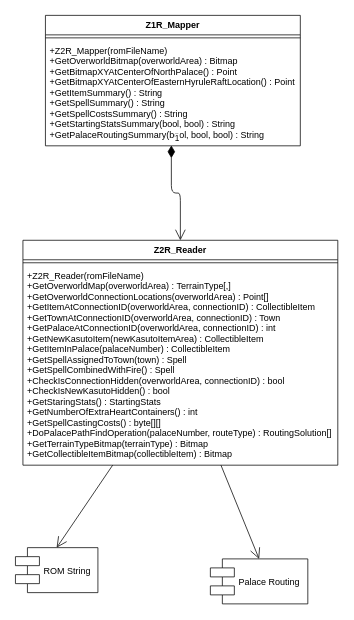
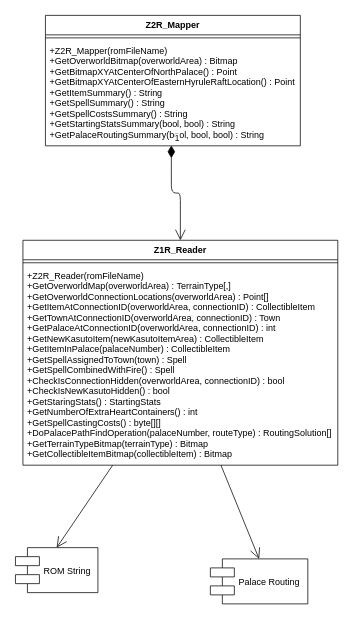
(173, 26) -> (173, 26)
(180, 251) -> (180, 251)
